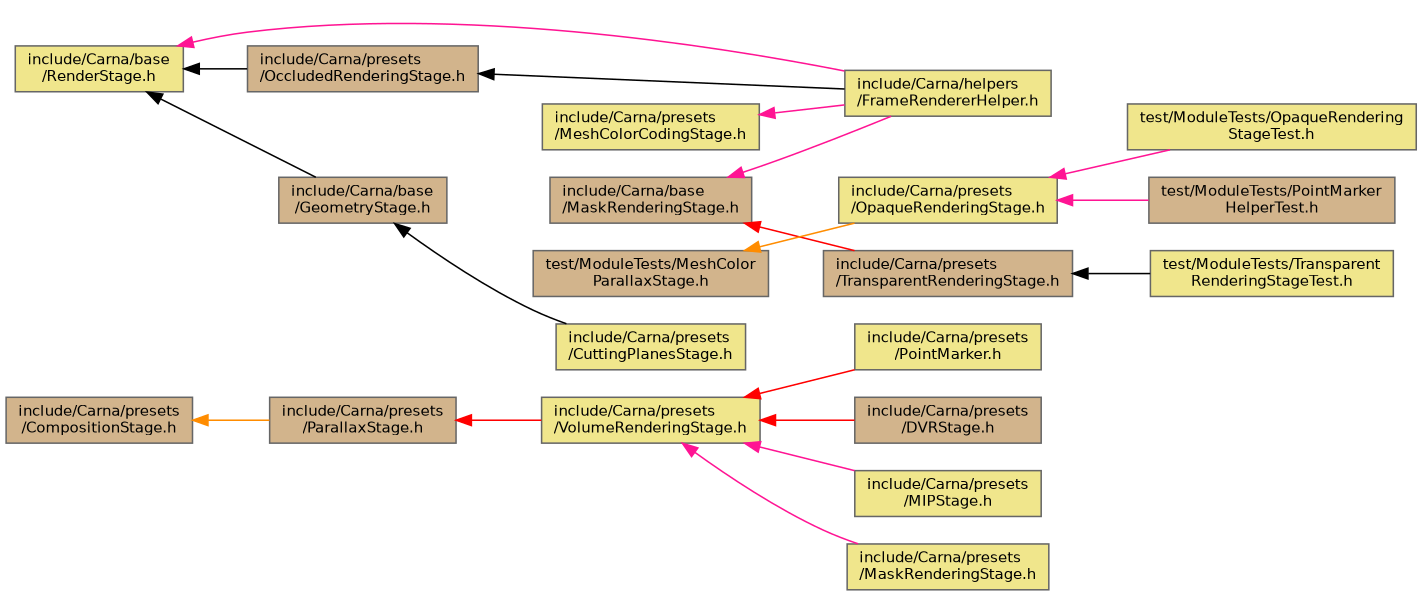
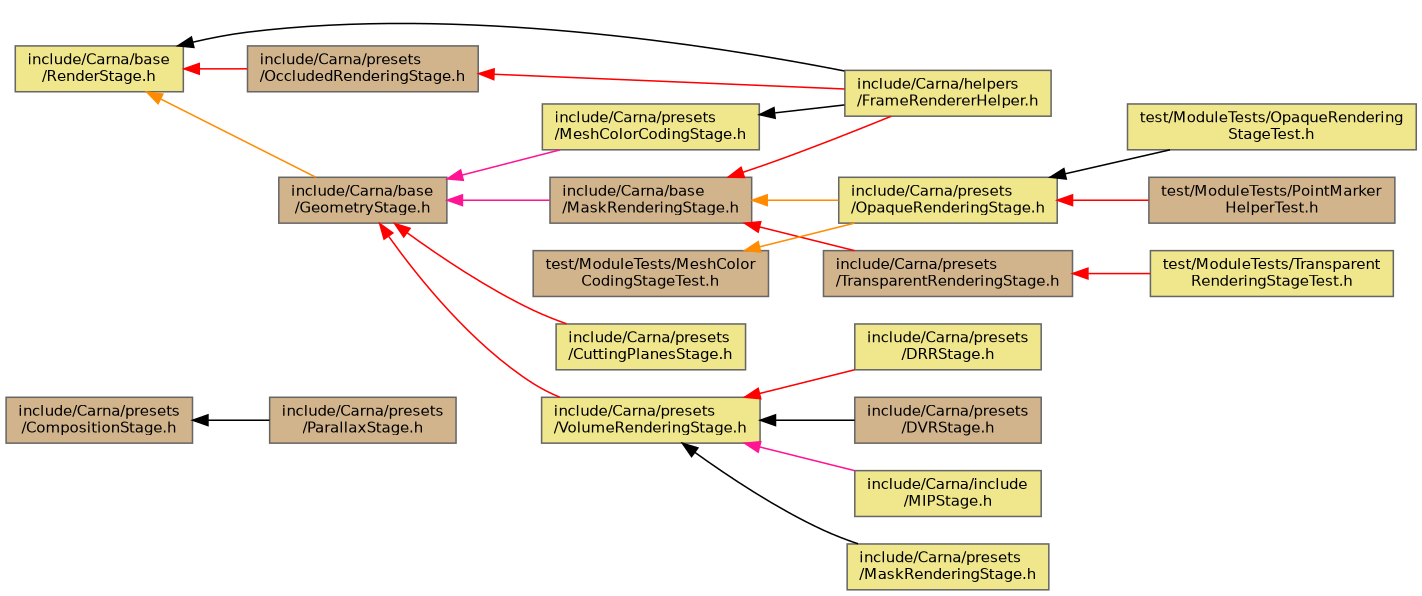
(519, 28) -> (519, 28)
(223, 69) -> (223, 69)
(669, 82) -> (669, 82)
(810, 109) -> (810, 109)
(238, 138) -> (238, 138)
(817, 145) -> (817, 145)
none -> (511, 162)
(1118, 162) -> (1118, 162)
none -> (506, 200)
none -> (803, 200)
(1111, 200) -> (1111, 200)
(651, 274) -> (651, 274)
(1119, 274) -> (1119, 274)
(484, 284) -> (484, 284)
(948, 347) -> (948, 347)
(239, 420) -> (239, 420)
(506, 420) -> (465, 327)
(815, 420) -> (815, 420)
(948, 494) -> (948, 494)
(773, 504) -> (773, 504)
